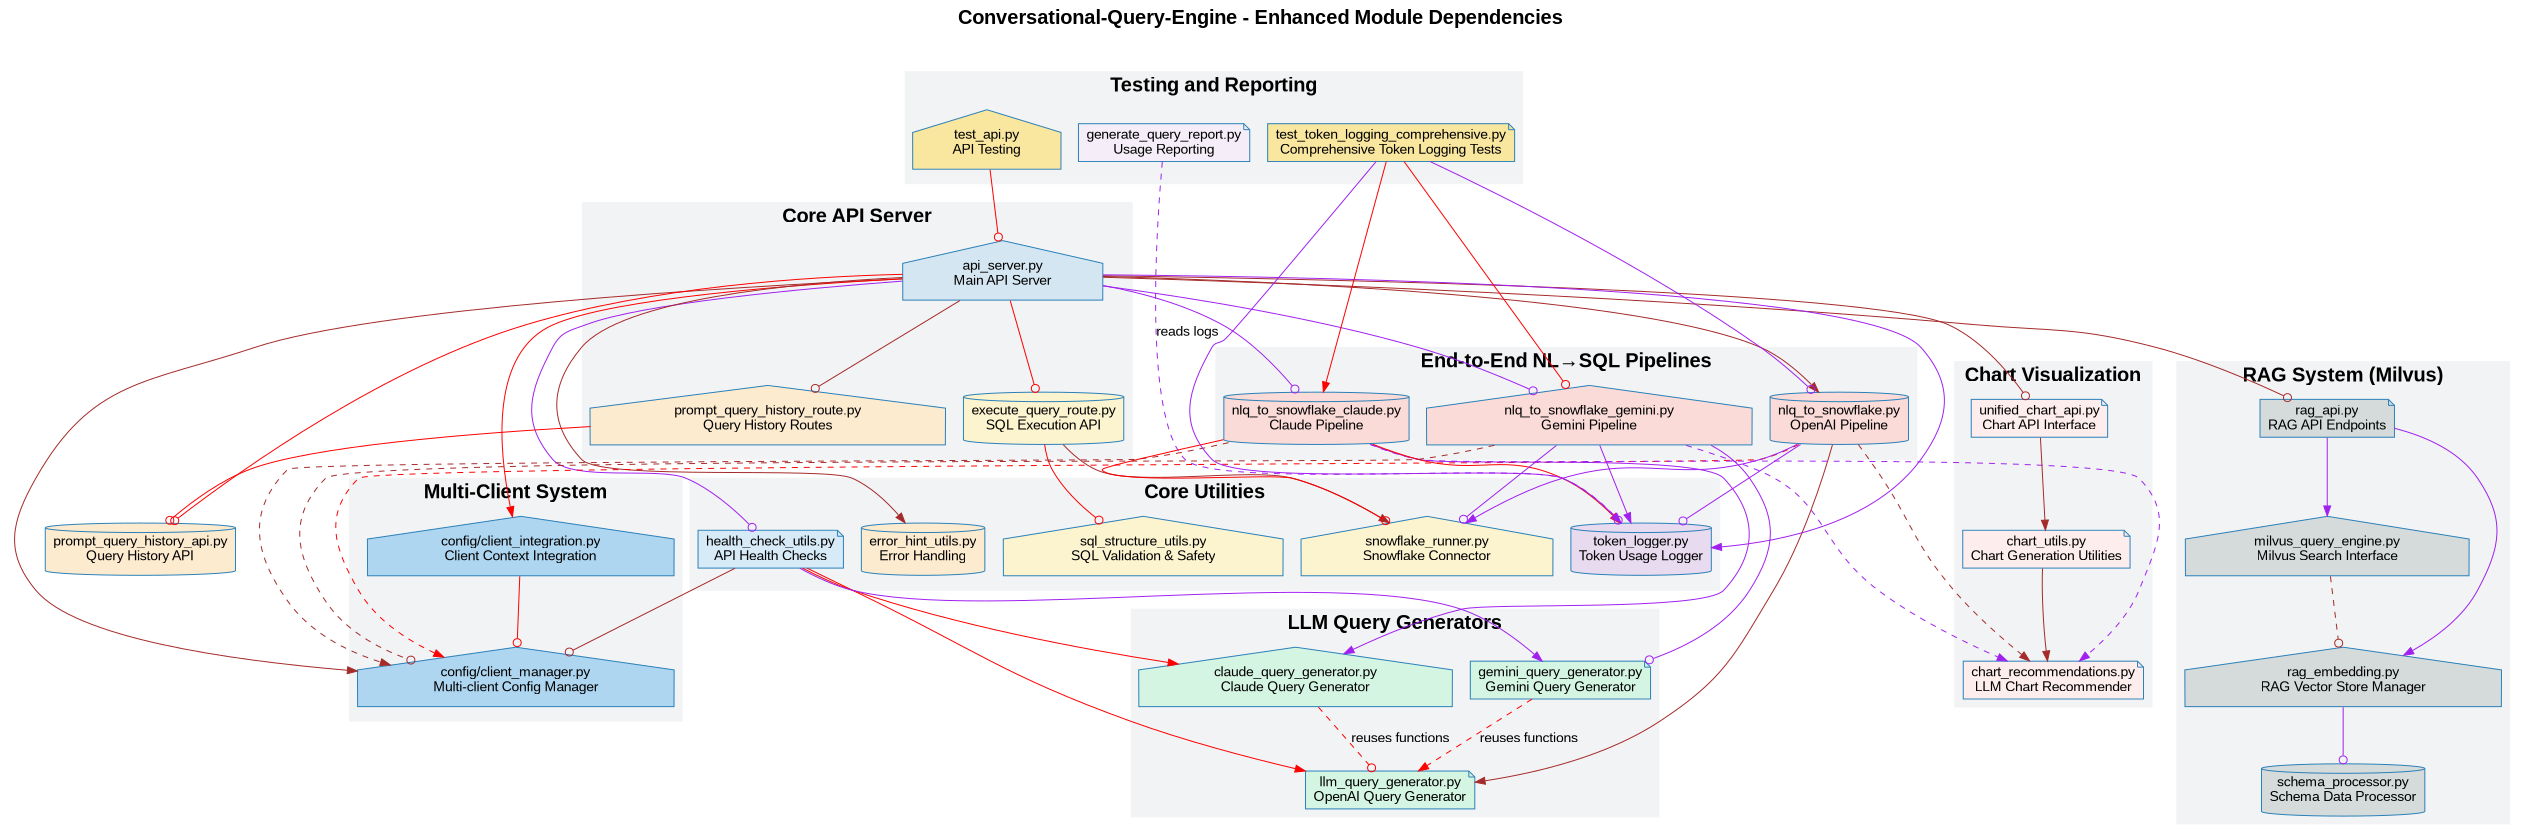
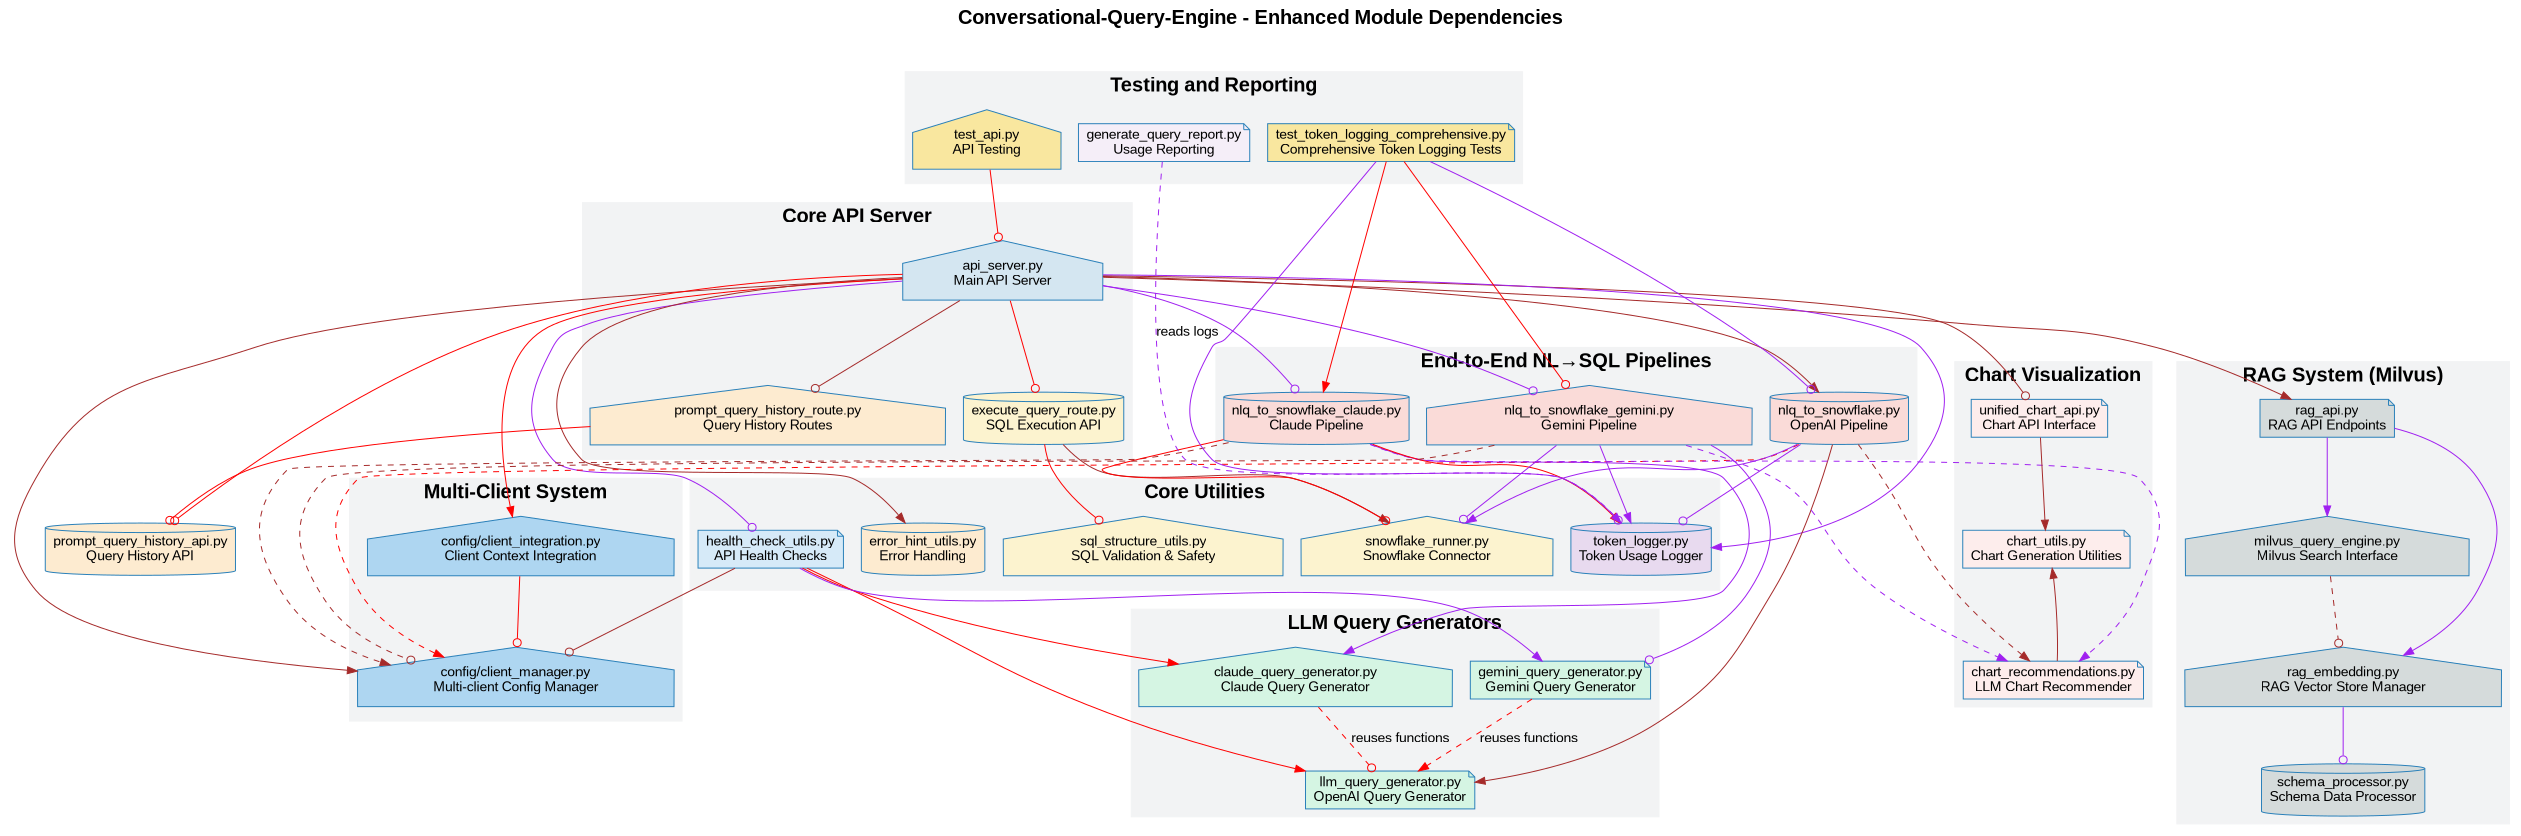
(1669, 303) -> (1669, 303)
(2043, 610) -> (2057, 620)
